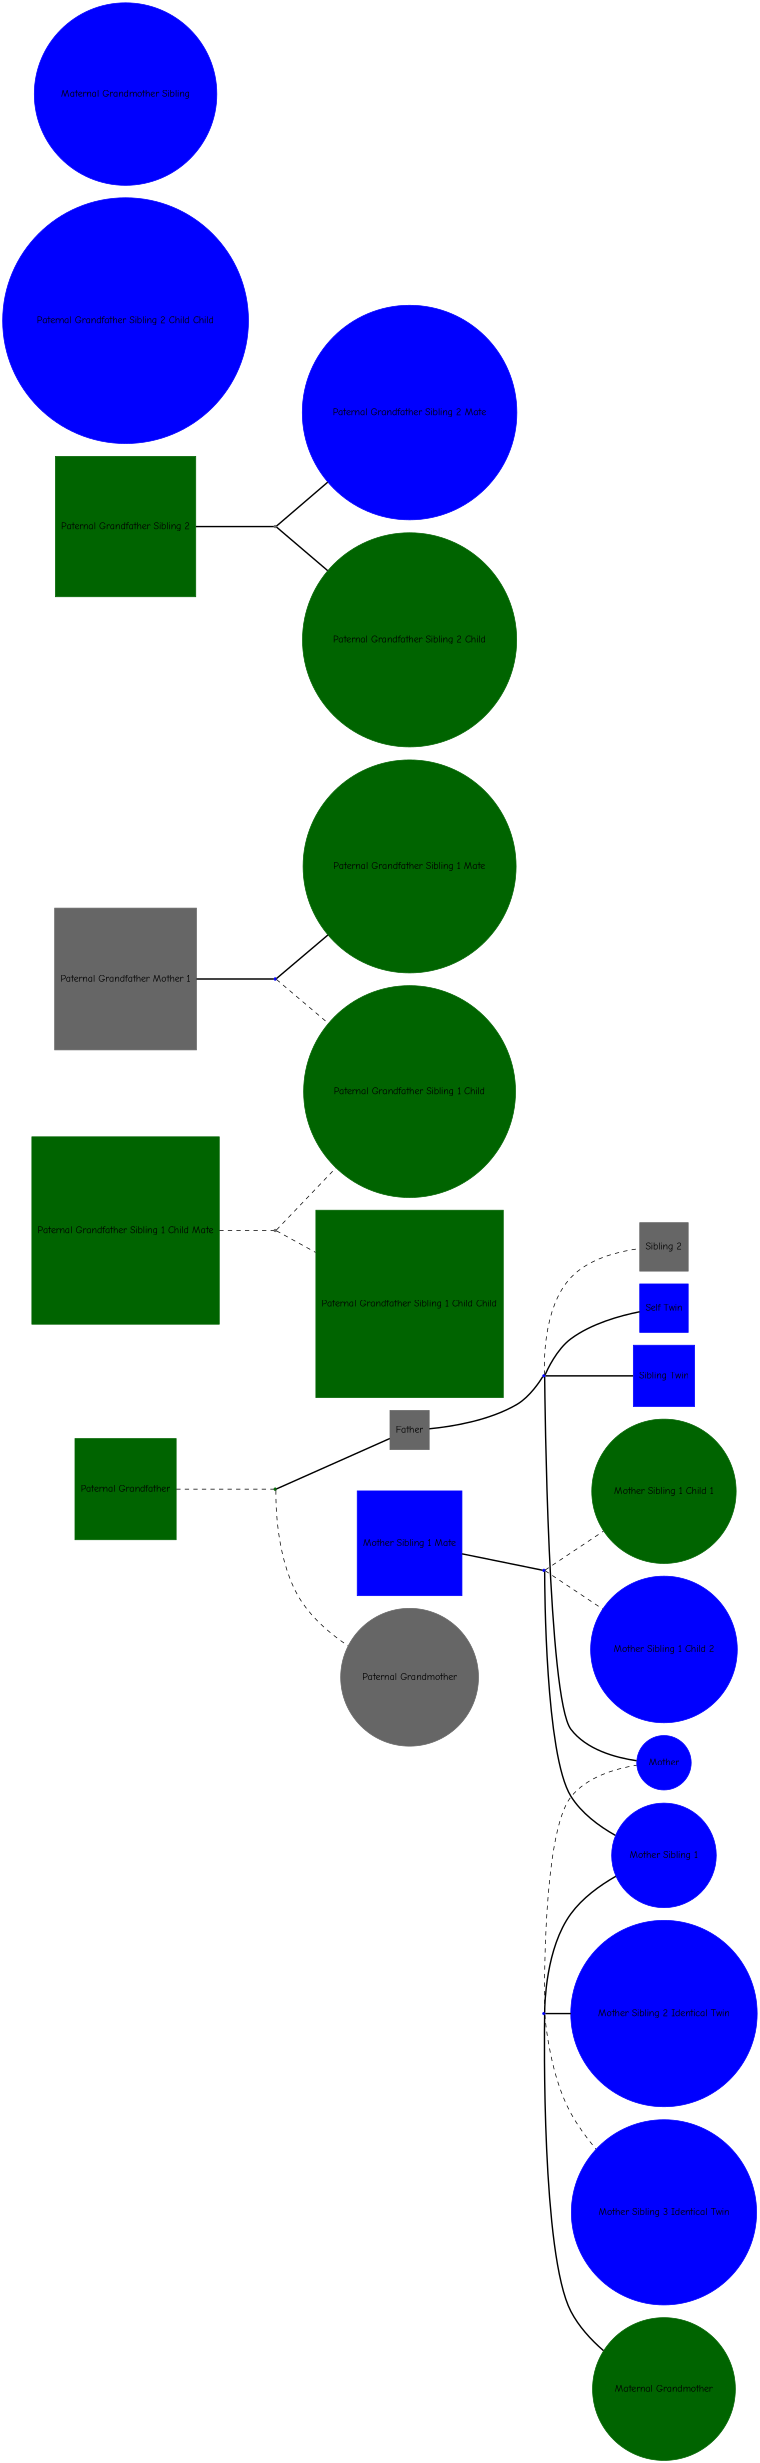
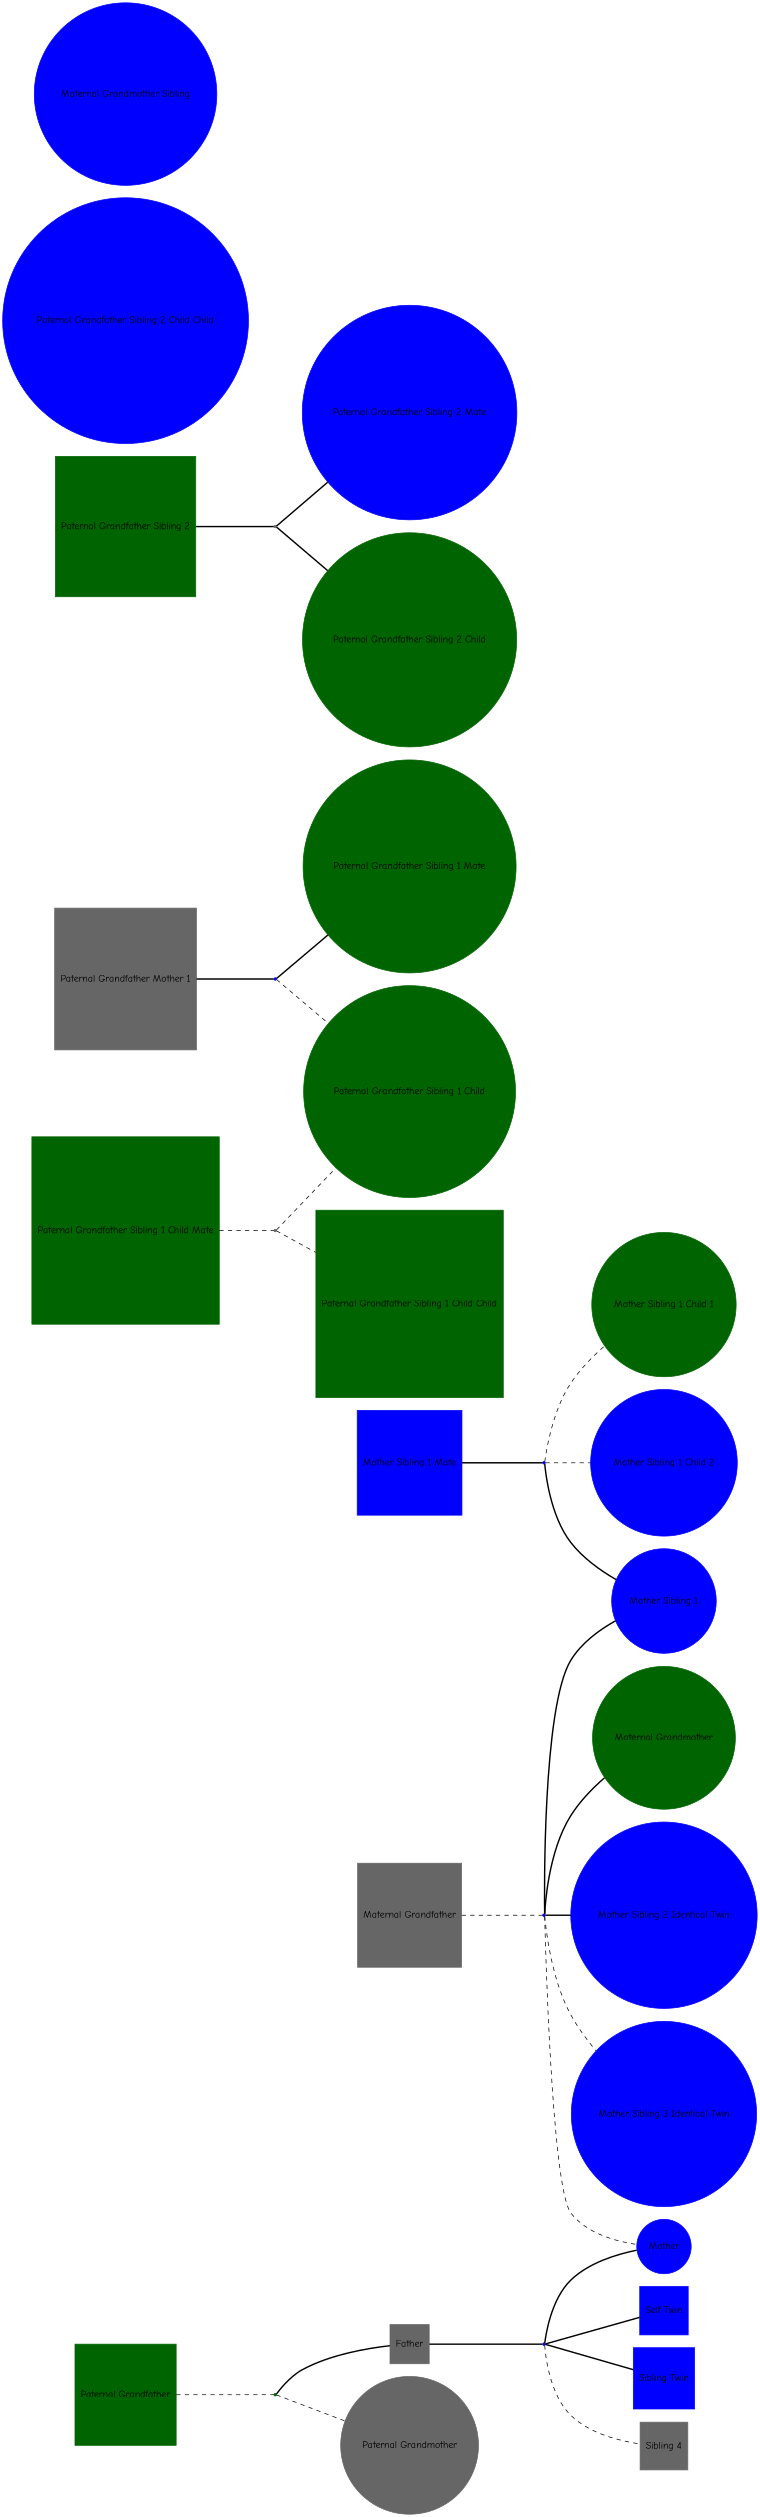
(664, 1247) -> (664, 2446)
none -> (410, 1915)
